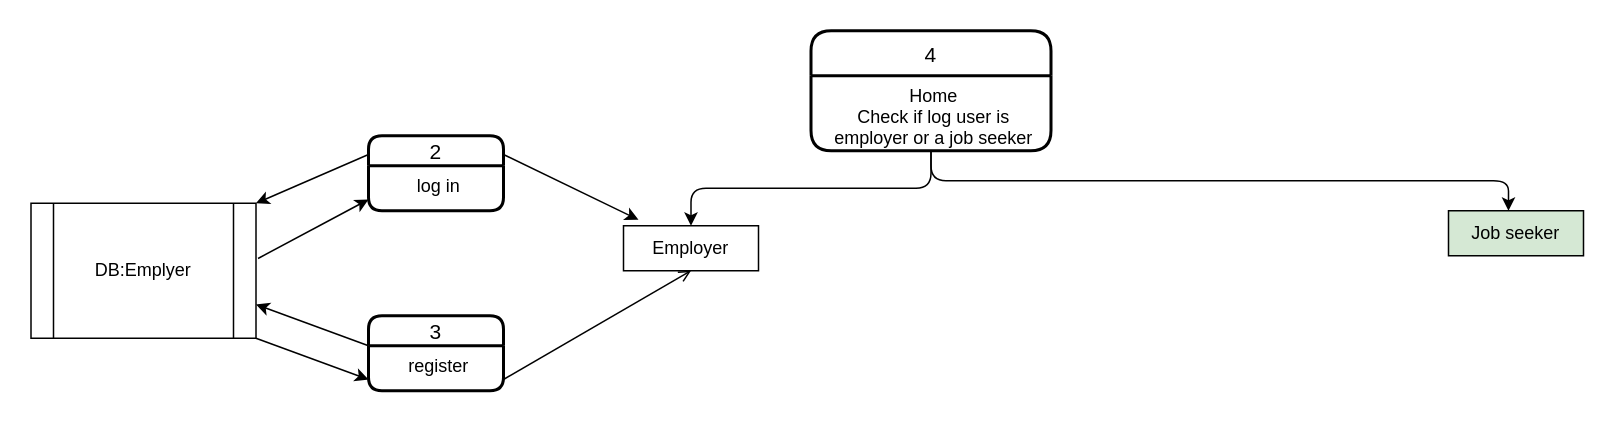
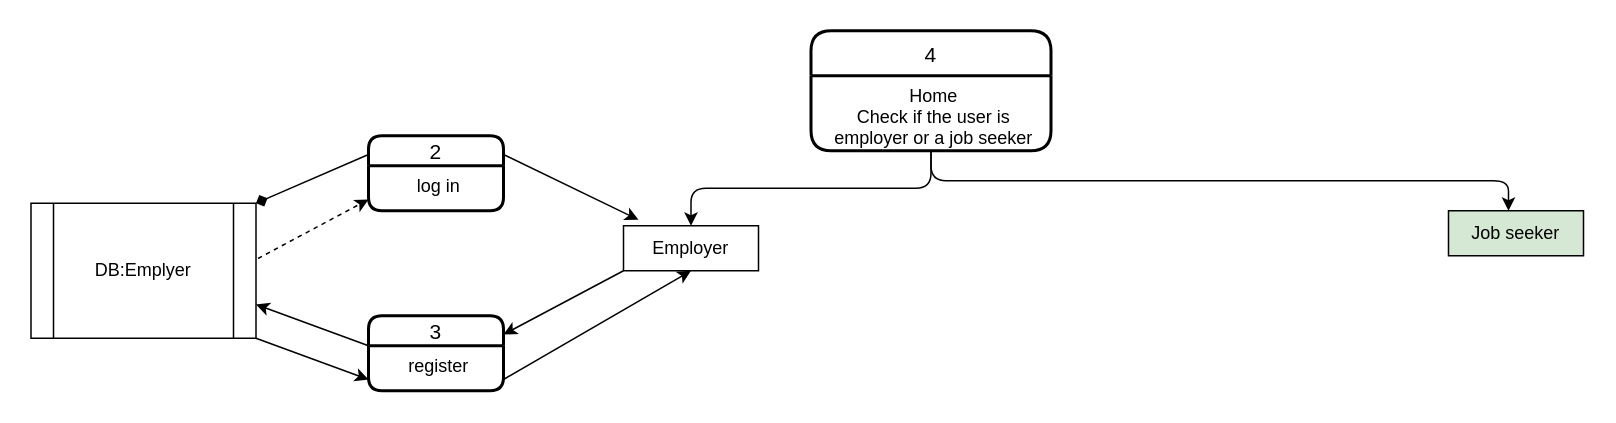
(933, 96) -> (933, 96)
(266, 199) -> (267, 198)
(309, 231) -> (309, 231)
(684, 275) -> (681, 277)
none -> (567, 300)
